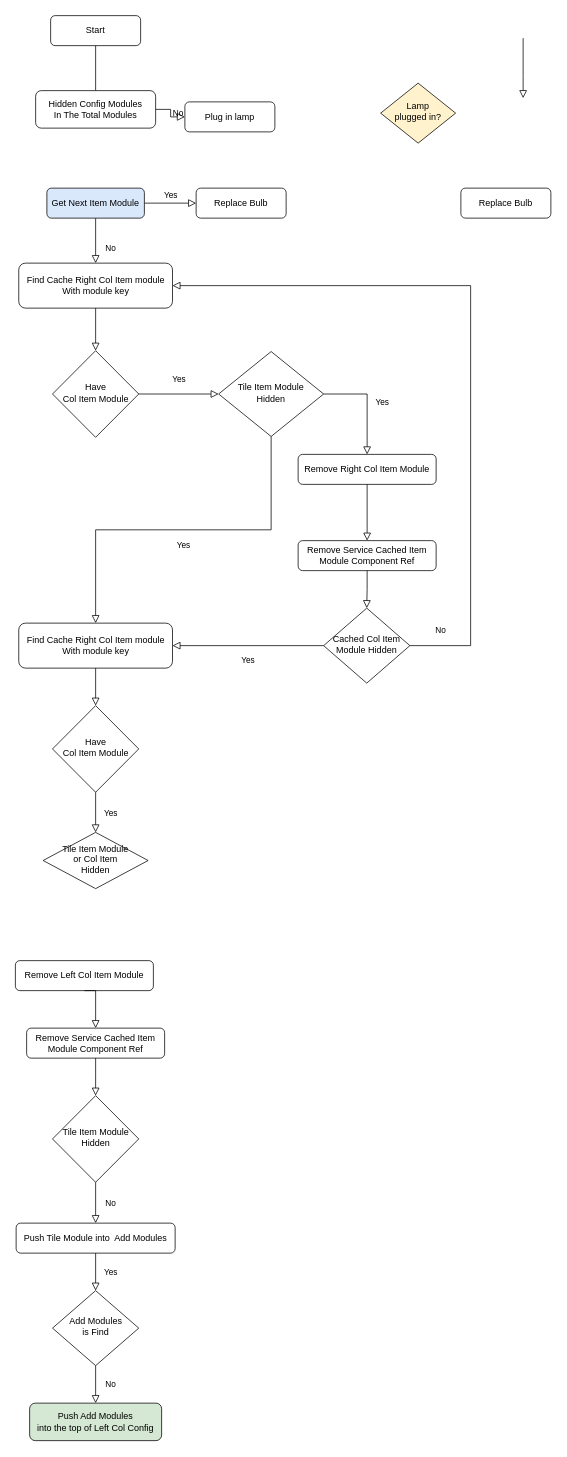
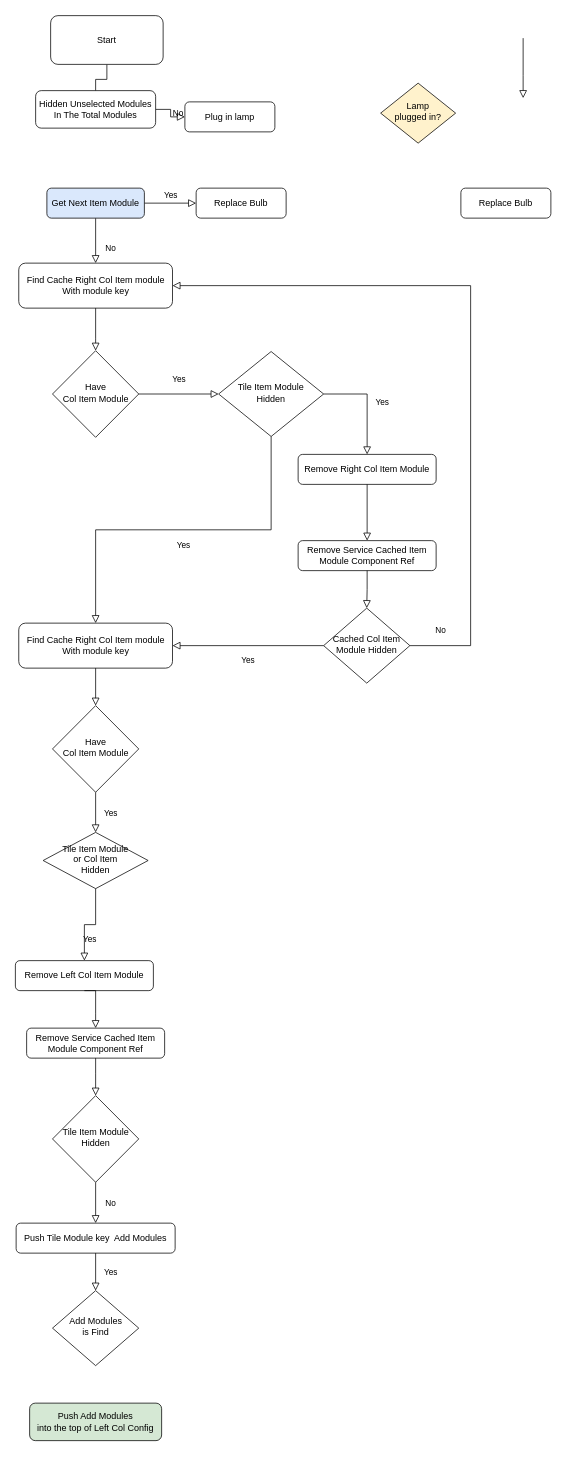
(96, 30) -> (107, 40)
(96, 109) -> (96, 109)
none -> (95, 924)
(96, 1238) -> (96, 1238)
(96, 1380) -> none
